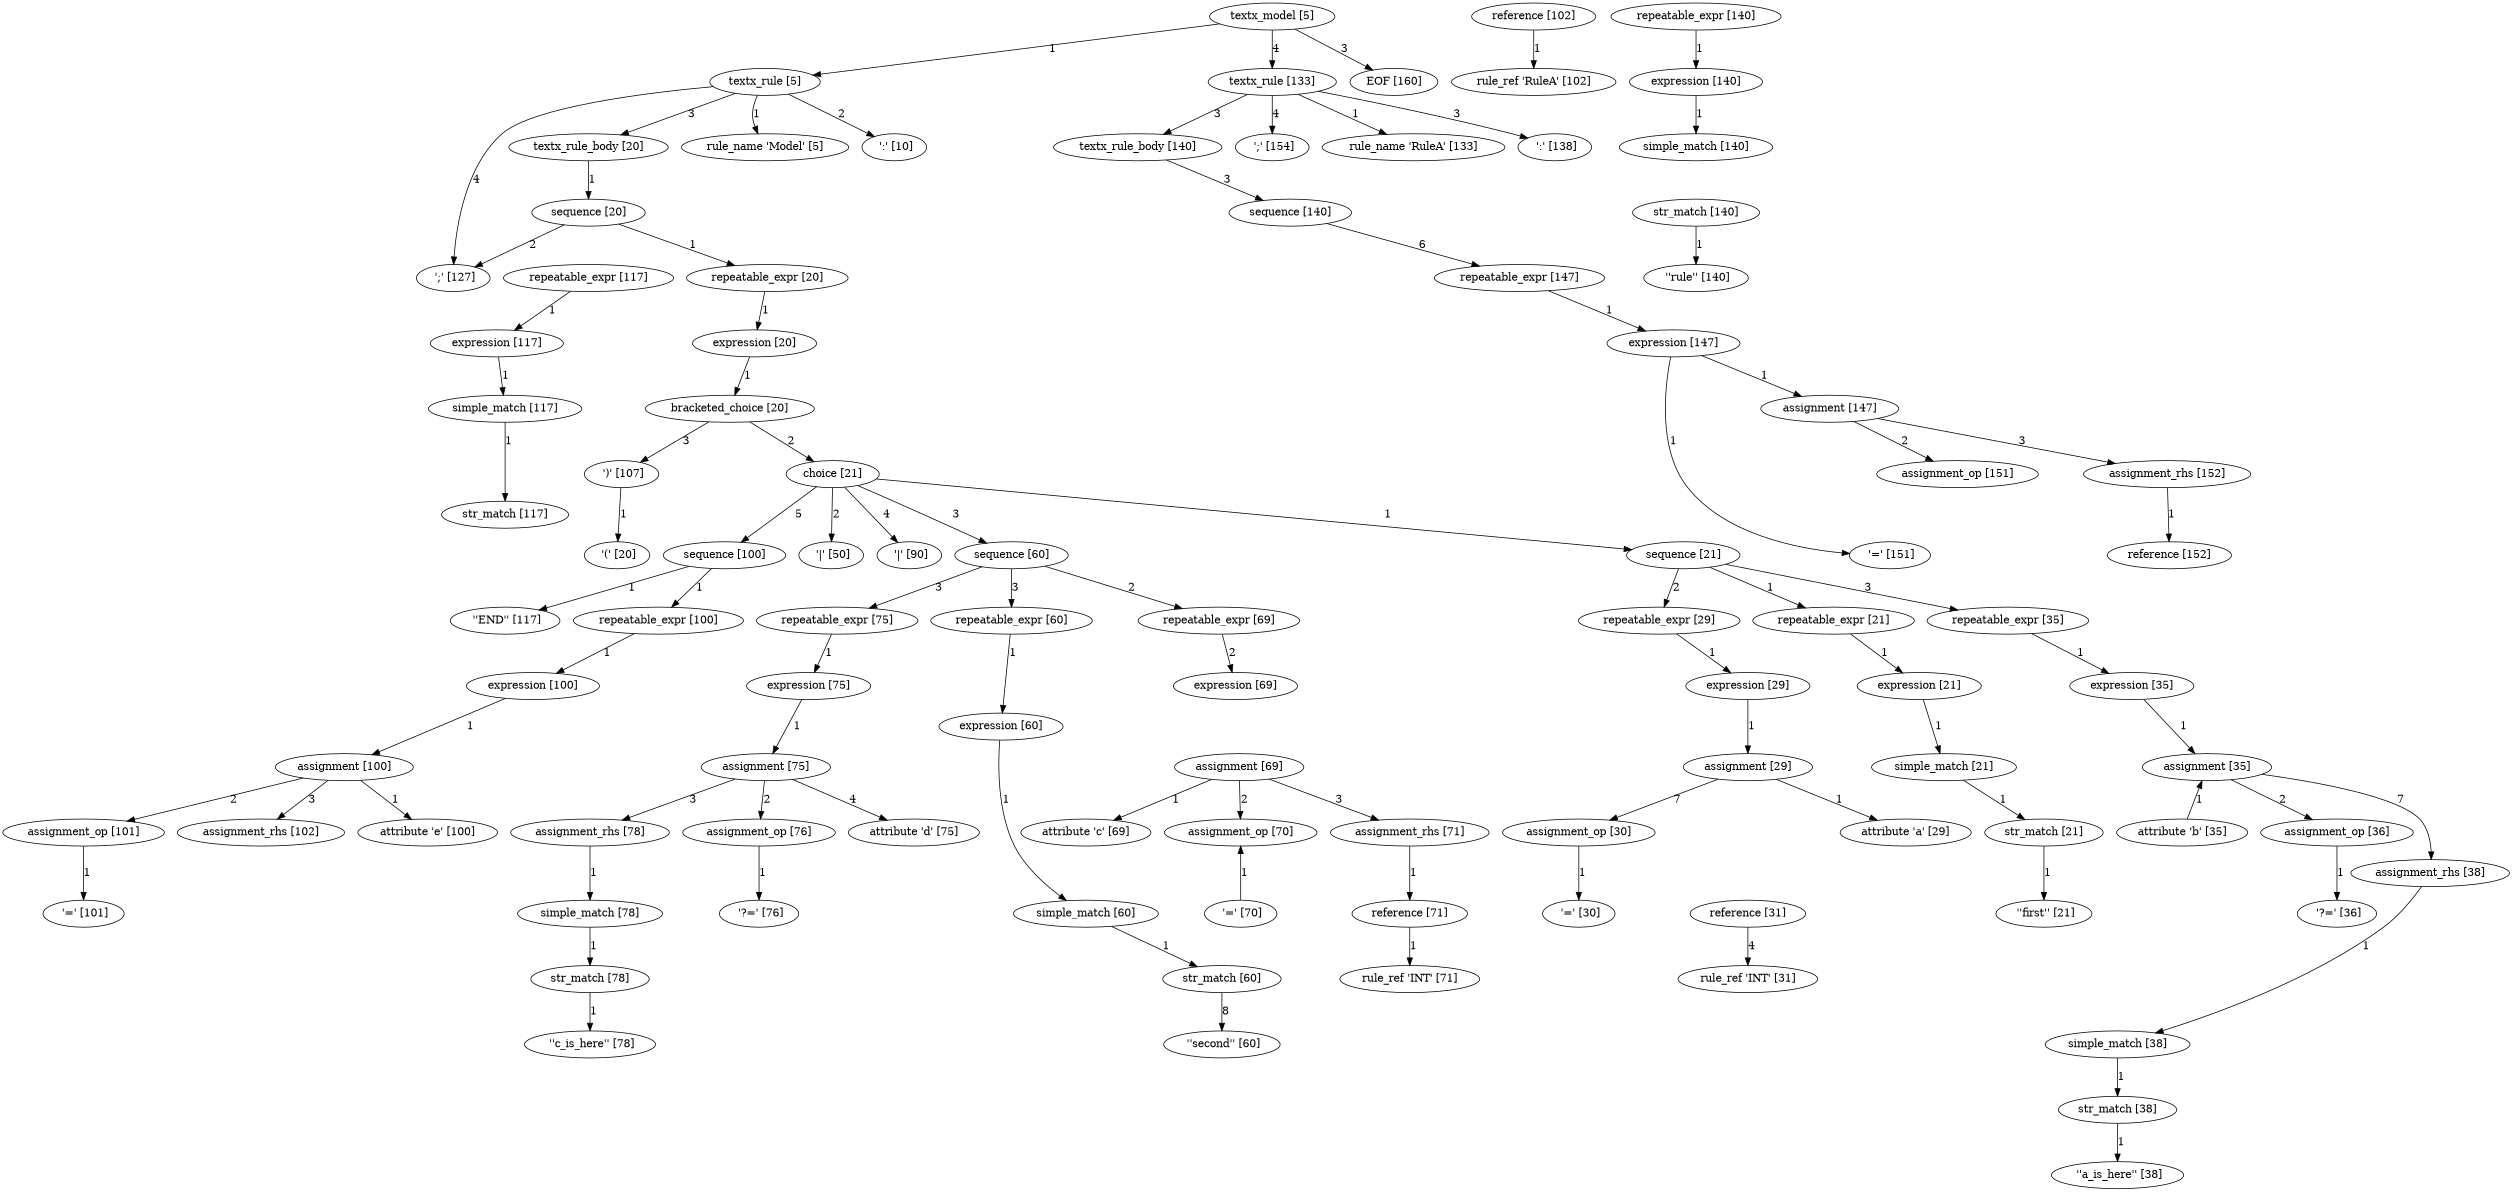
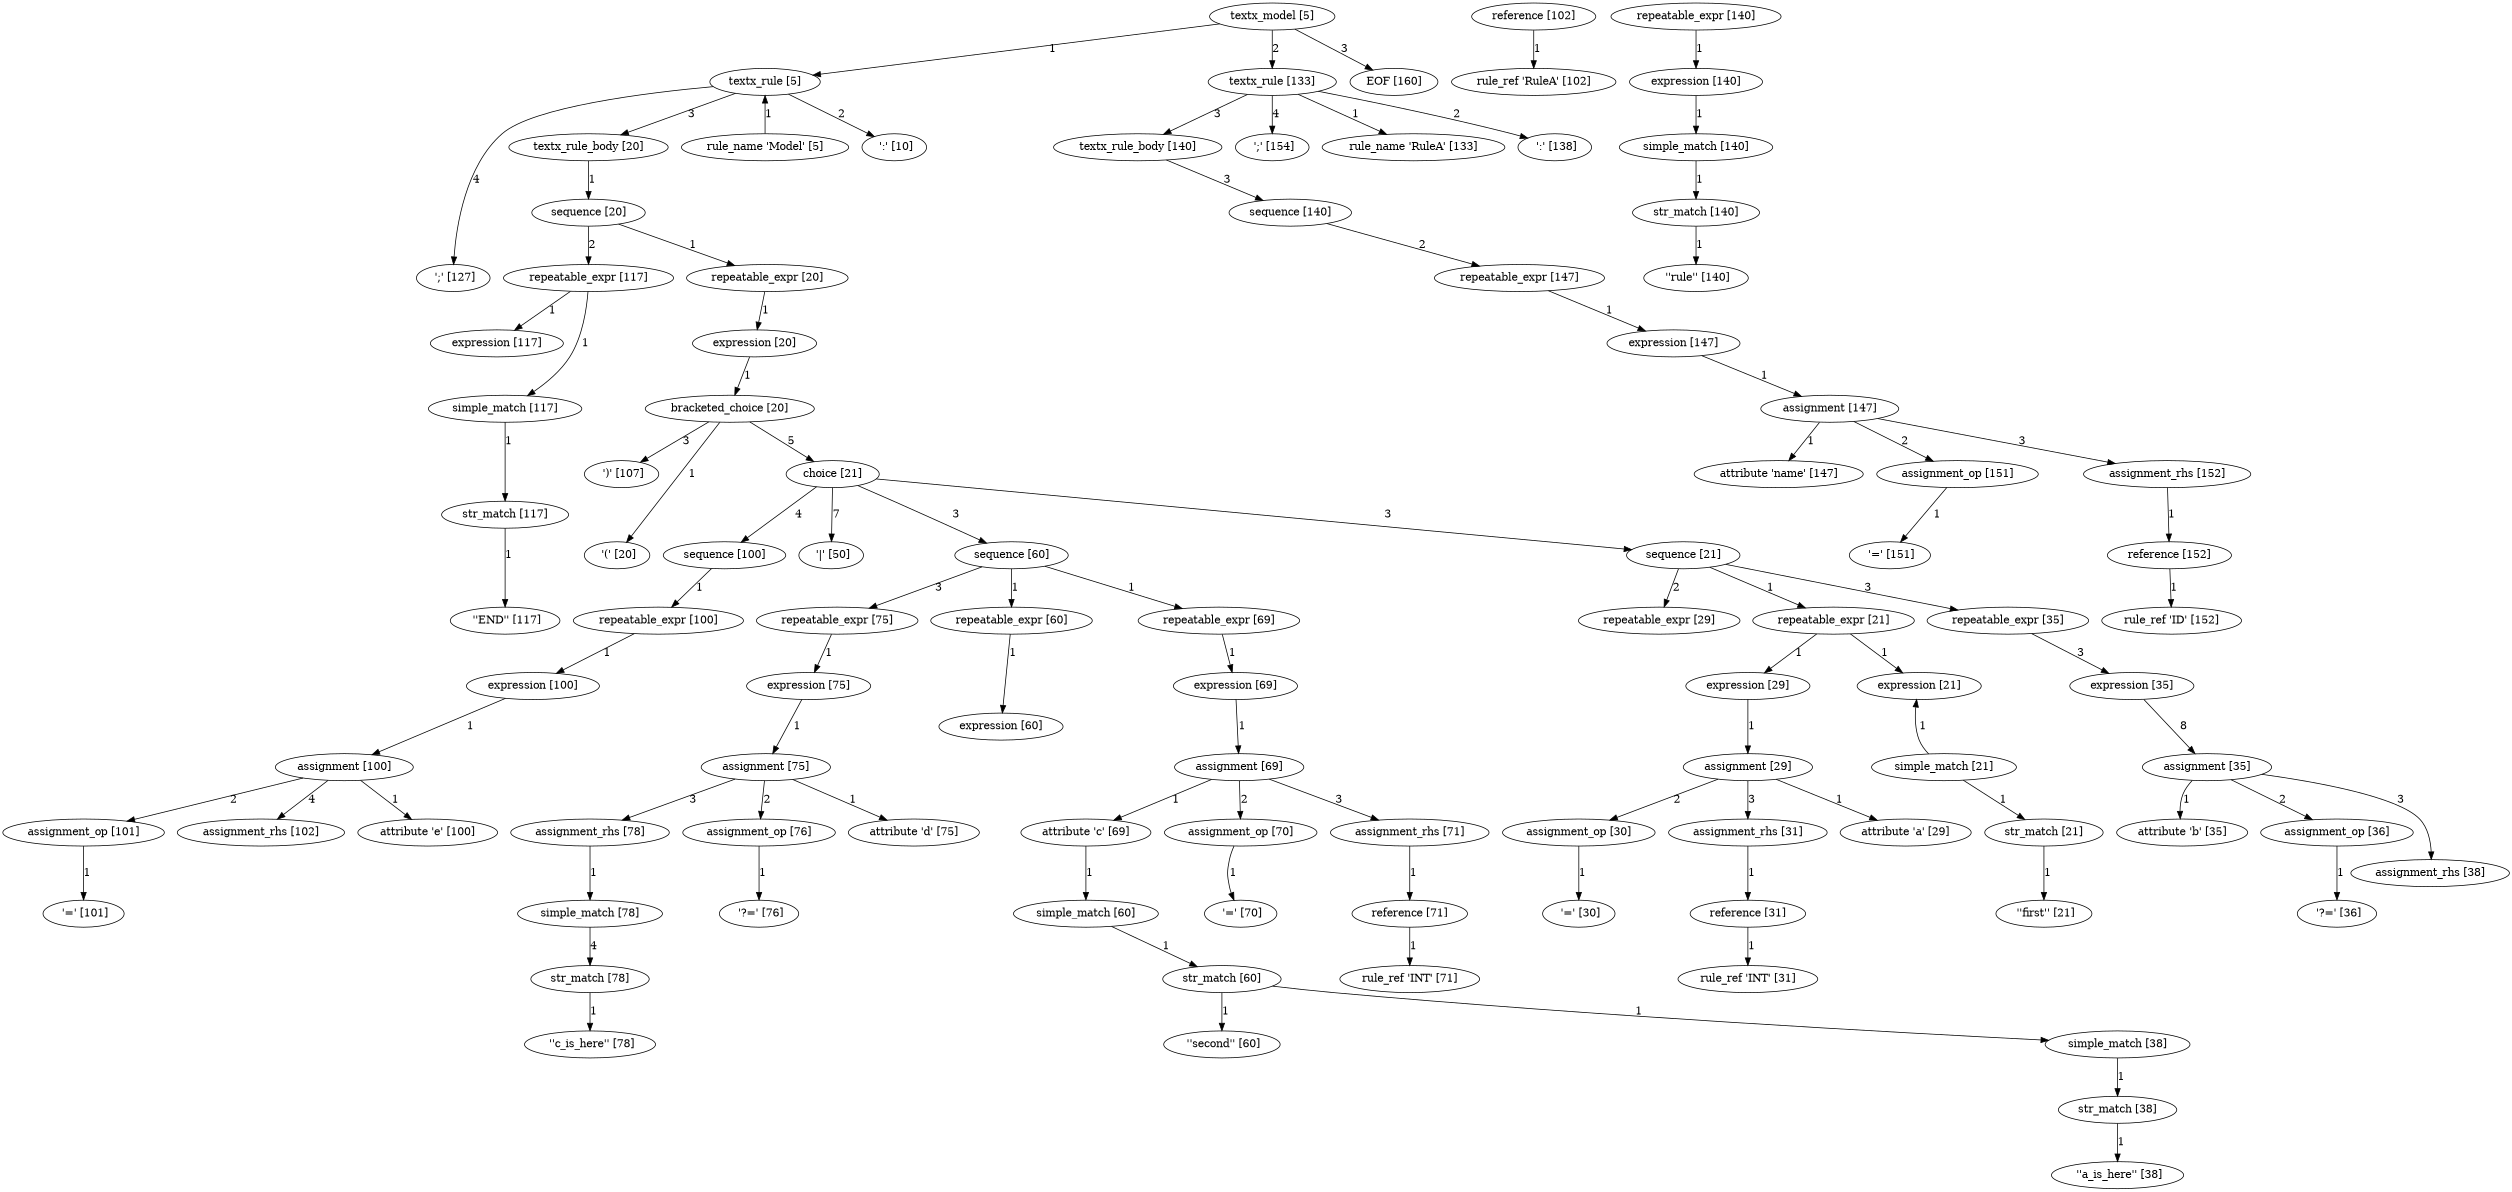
(1276, 49) -> (1276, 49)
(753, 111) -> (765, 118)
(1457, 115) -> (1457, 115)
none -> (1696, 176)
(523, 244) -> (589, 242)
(1423, 245) -> (1423, 245)
(500, 372) -> (574, 349)
(791, 441) -> (791, 441)
none -> (1779, 474)
(1700, 501) -> (1926, 512)
(620, 511) -> (676, 479)
(799, 515) -> (799, 515)
(836, 515) -> (836, 515)
(1388, 515) -> (1388, 515)
(909, 555) -> none
(618, 587) -> (505, 564)
(1015, 588) -> (1015, 588)
(1132, 588) -> (1132, 588)
none -> (2172, 621)
(1701, 651) -> (1794, 651)
(1232, 653) -> (1232, 653)
(2081, 653) -> (2081, 653)
none -> (1237, 723)
(1931, 723) -> (1917, 732)
(2184, 727) -> (2184, 727)
(312, 800) -> (312, 800)
(853, 800) -> (853, 800)
(1677, 800) -> (1677, 800)
(2401, 800) -> (2401, 800)
(2193, 803) -> (2183, 795)
(1007, 828) -> (1086, 869)
none -> (1748, 833)
(1241, 877) -> (1228, 869)
(594, 946) -> (594, 946)
(1752, 946) -> (1752, 946)
(2302, 975) -> (1656, 1017)
(1226, 1012) -> (1226, 1012)
